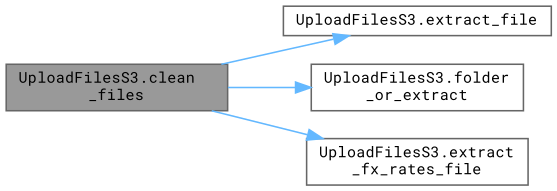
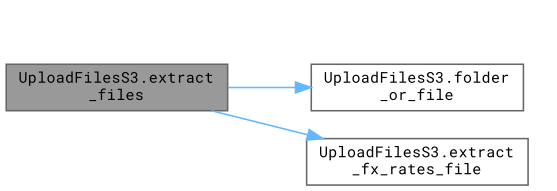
(417, 21) -> none
(117, 87) -> (117, 87)
(417, 87) -> (417, 87)
